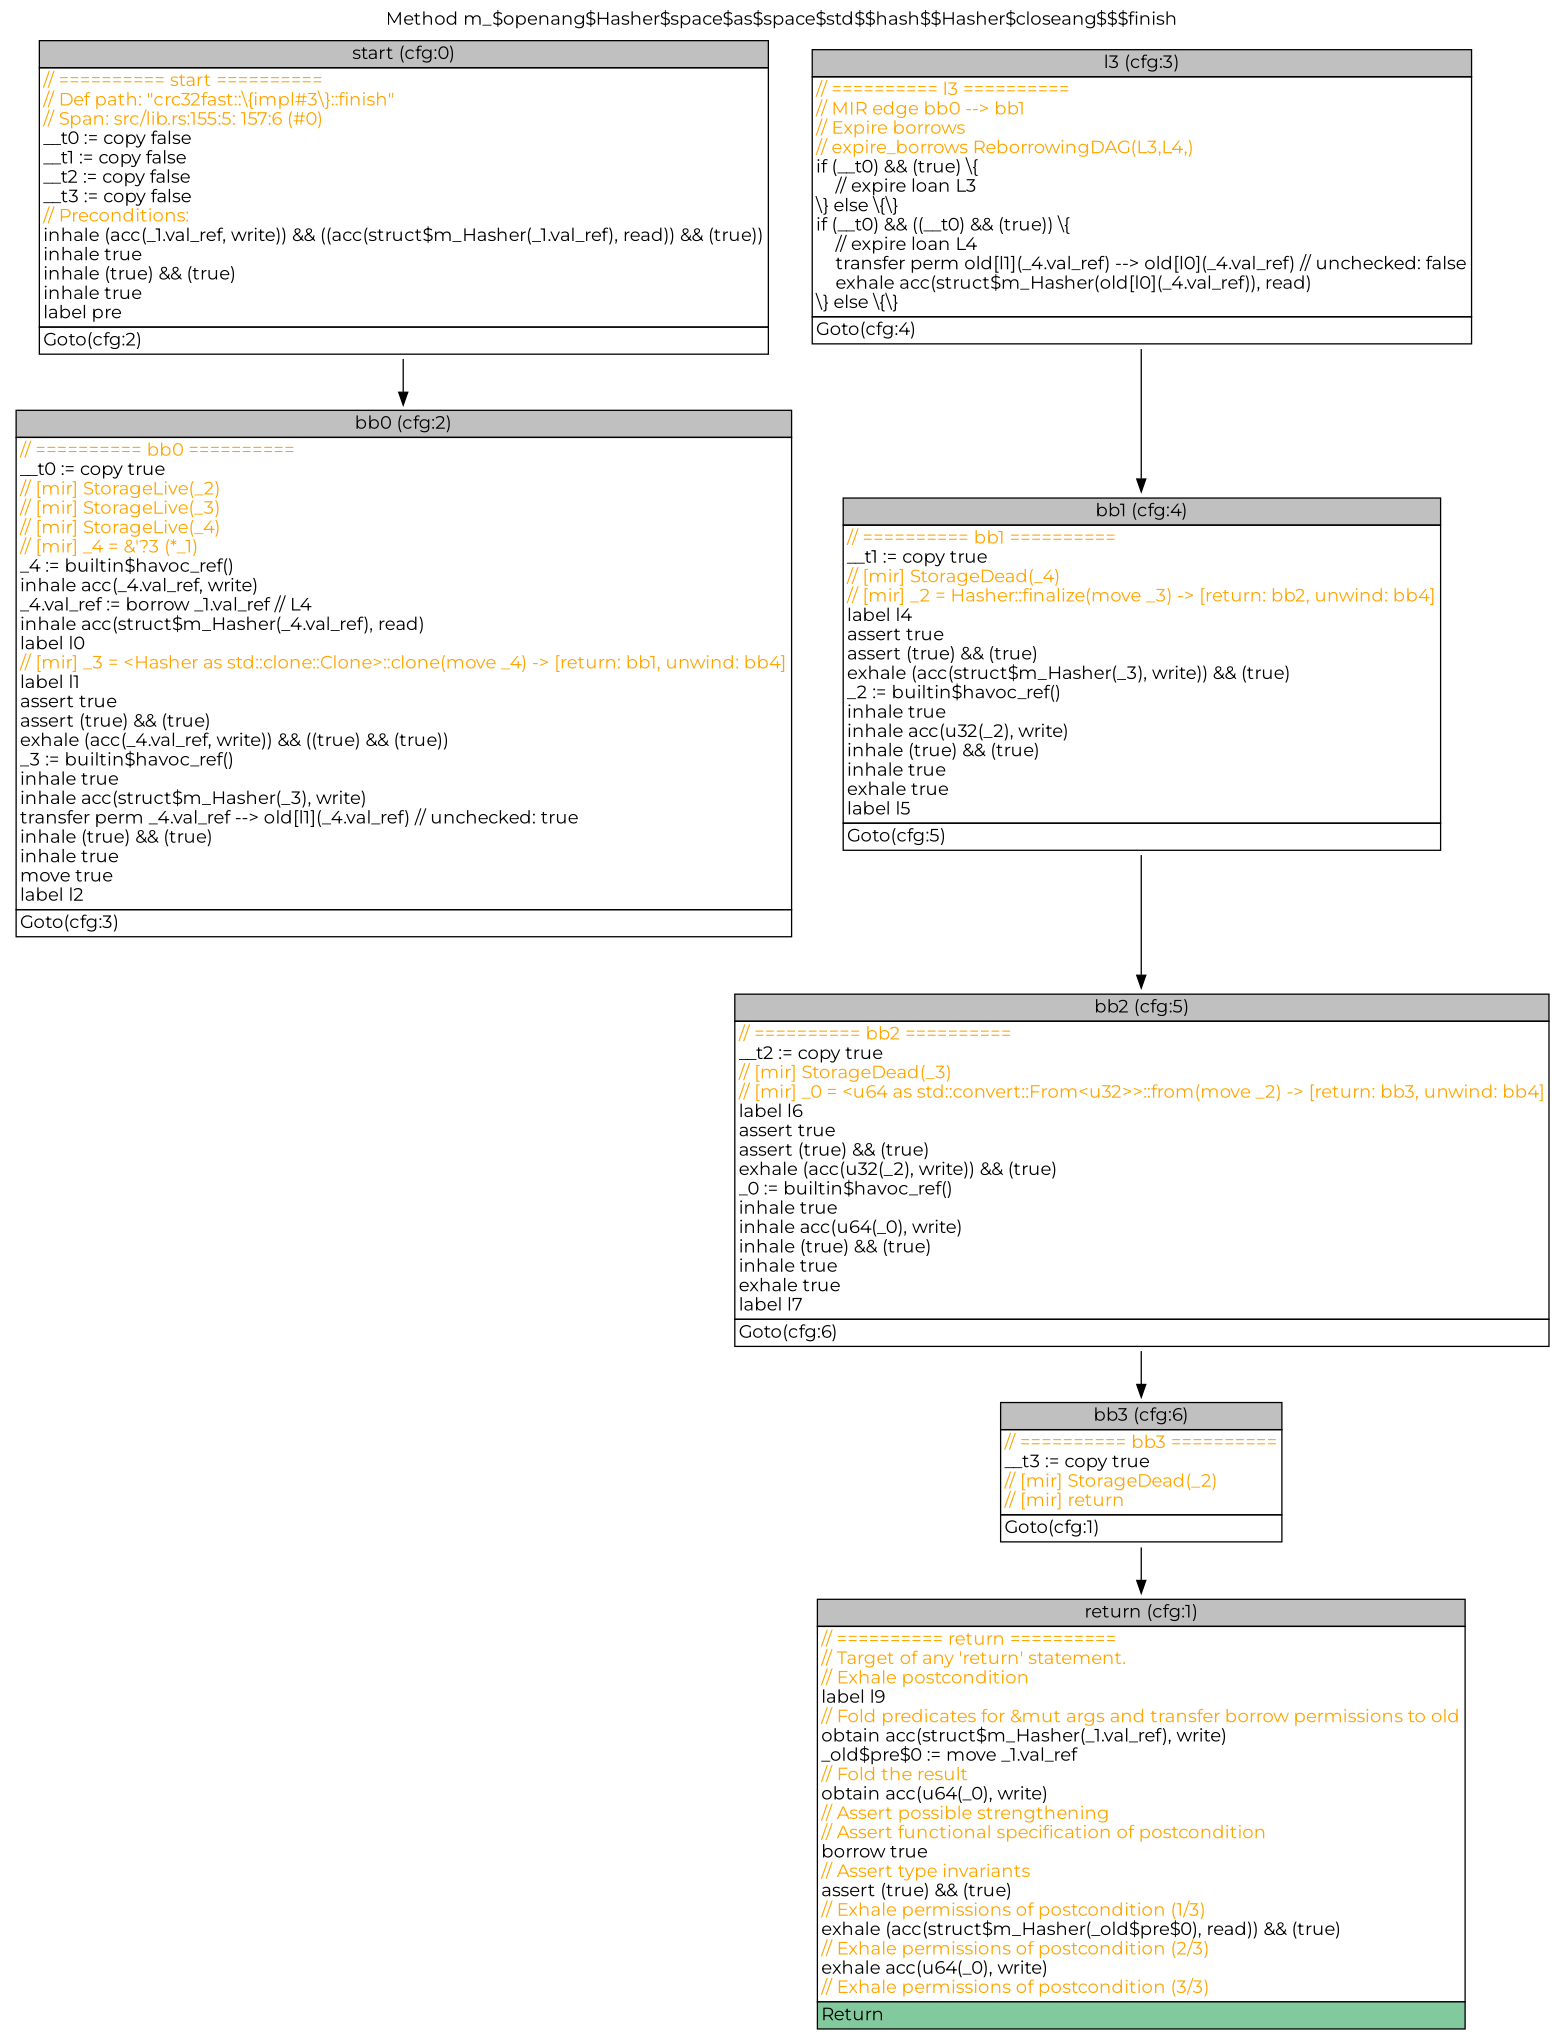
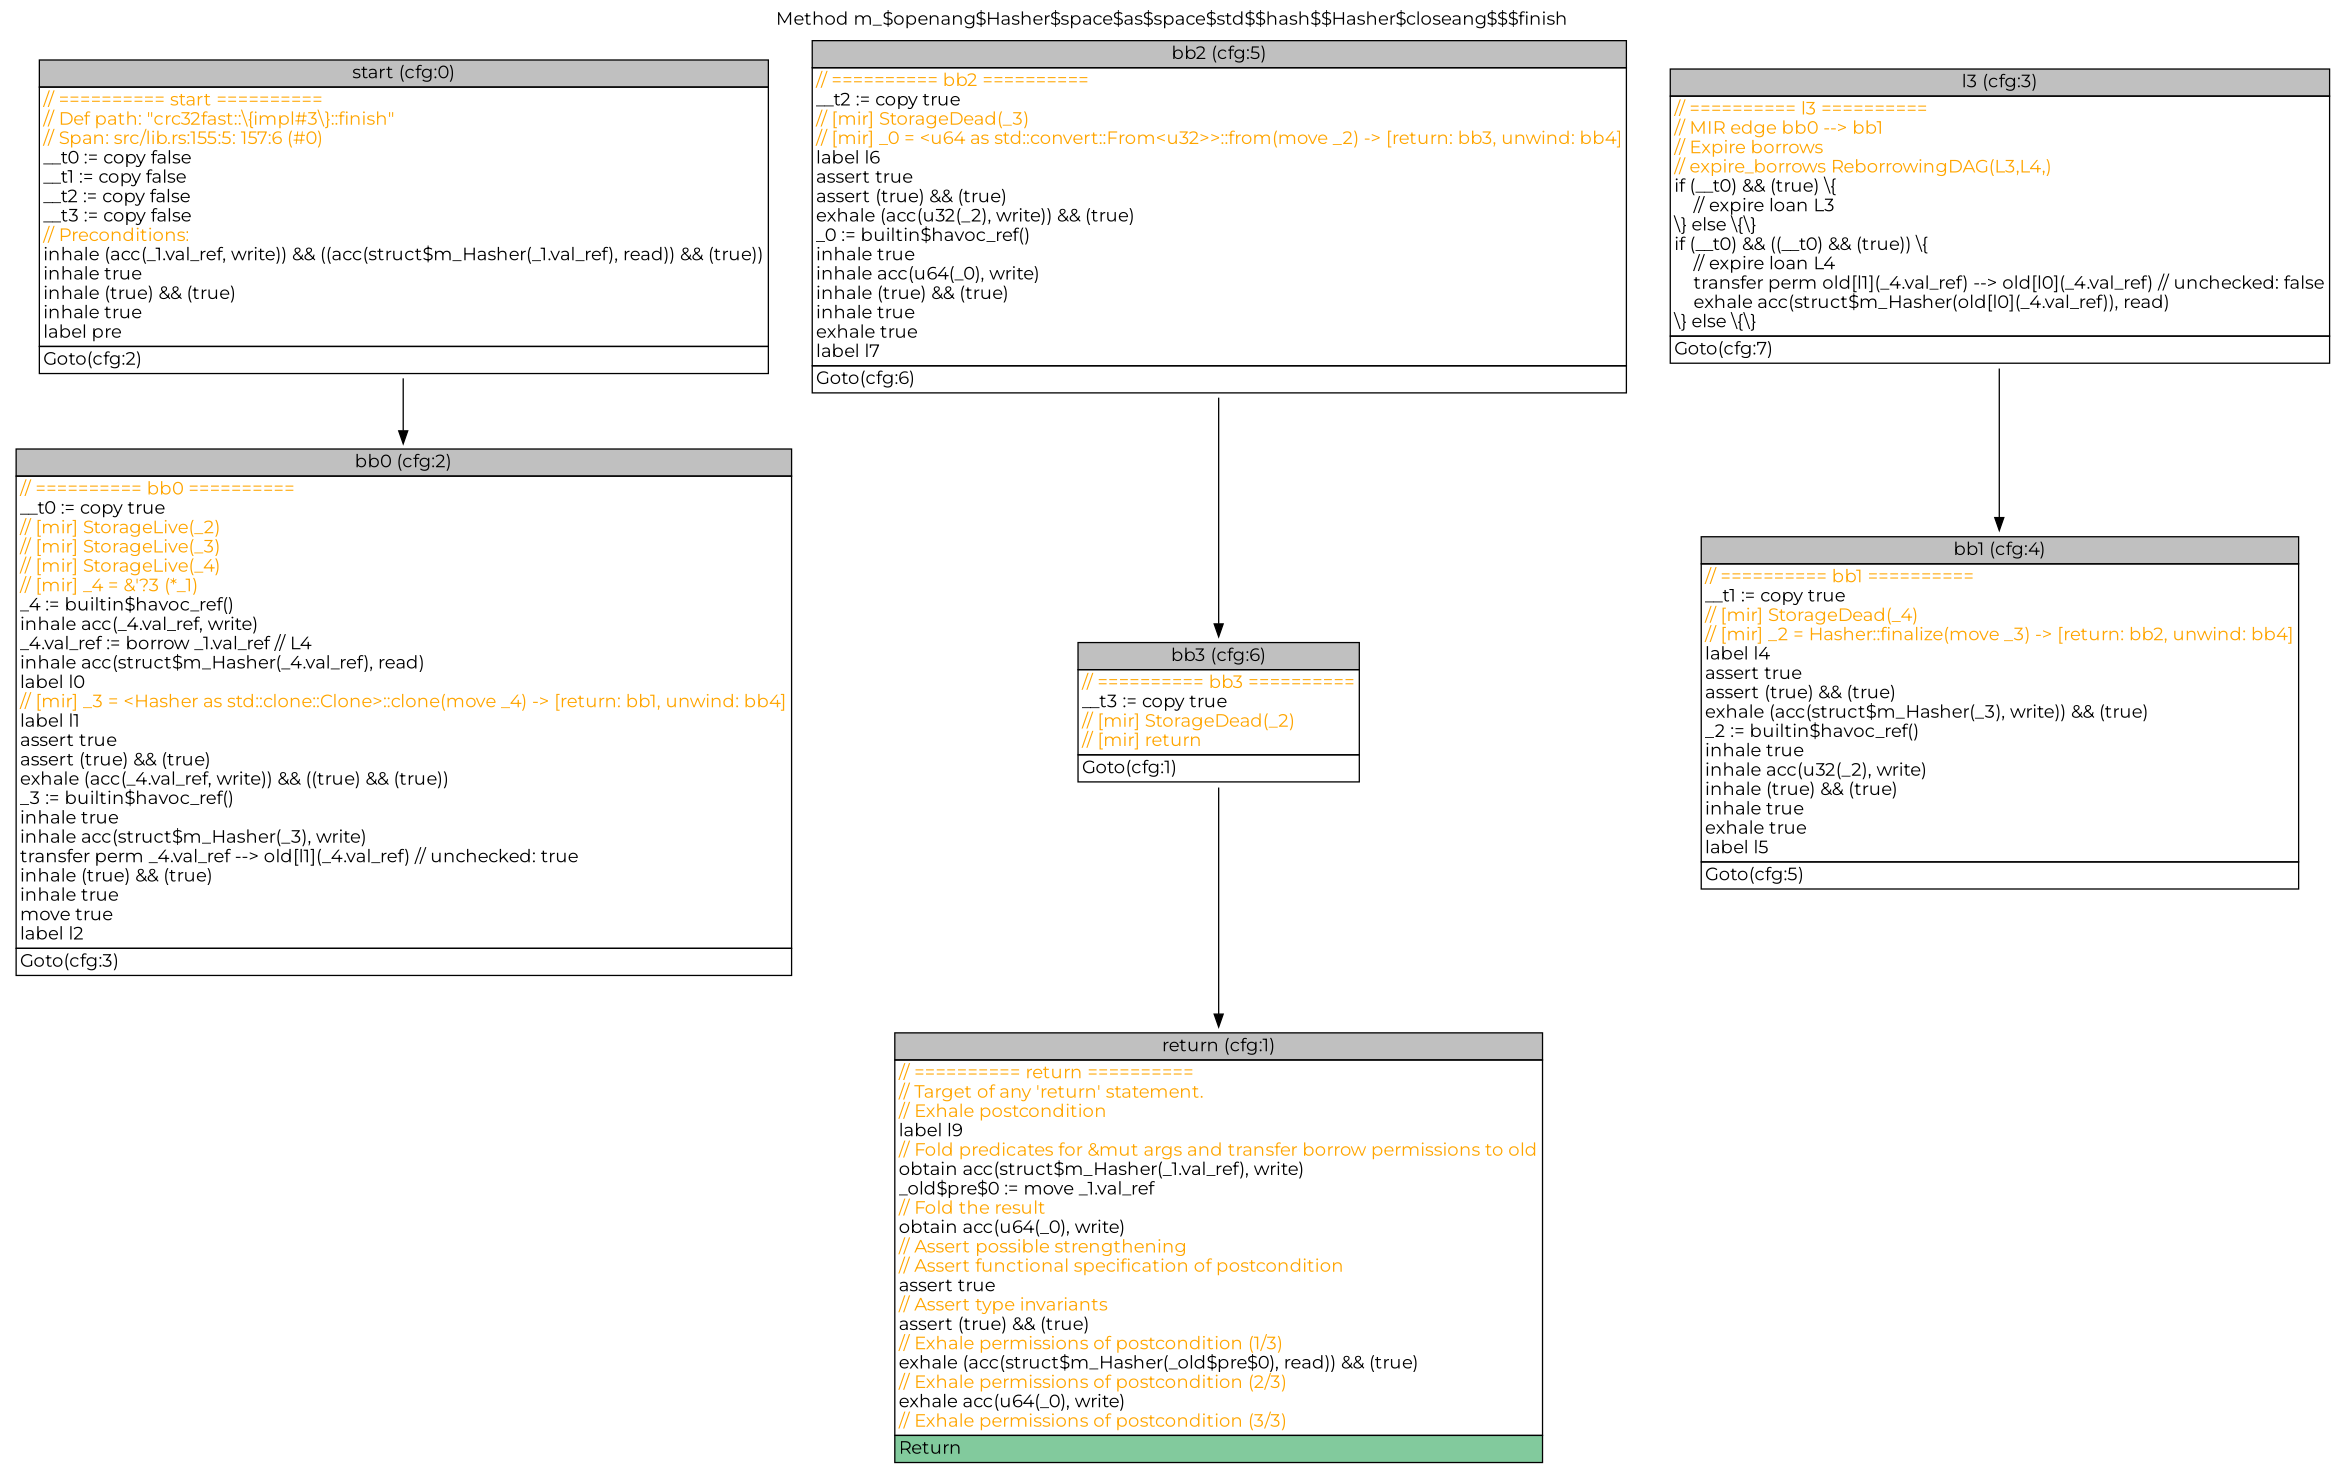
(866, 330) -> (1724, 349)
(1141, 915) -> none
(875, 1852) -> (948, 1286)
